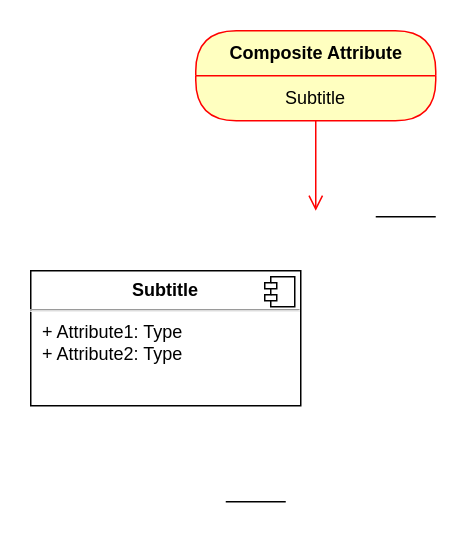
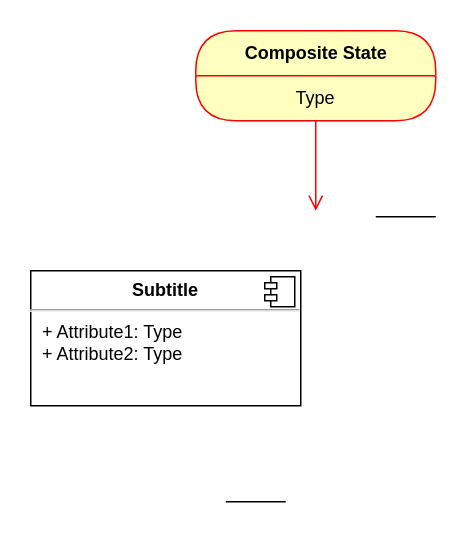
(317, 53) -> (317, 53)
(316, 98) -> (316, 98)
